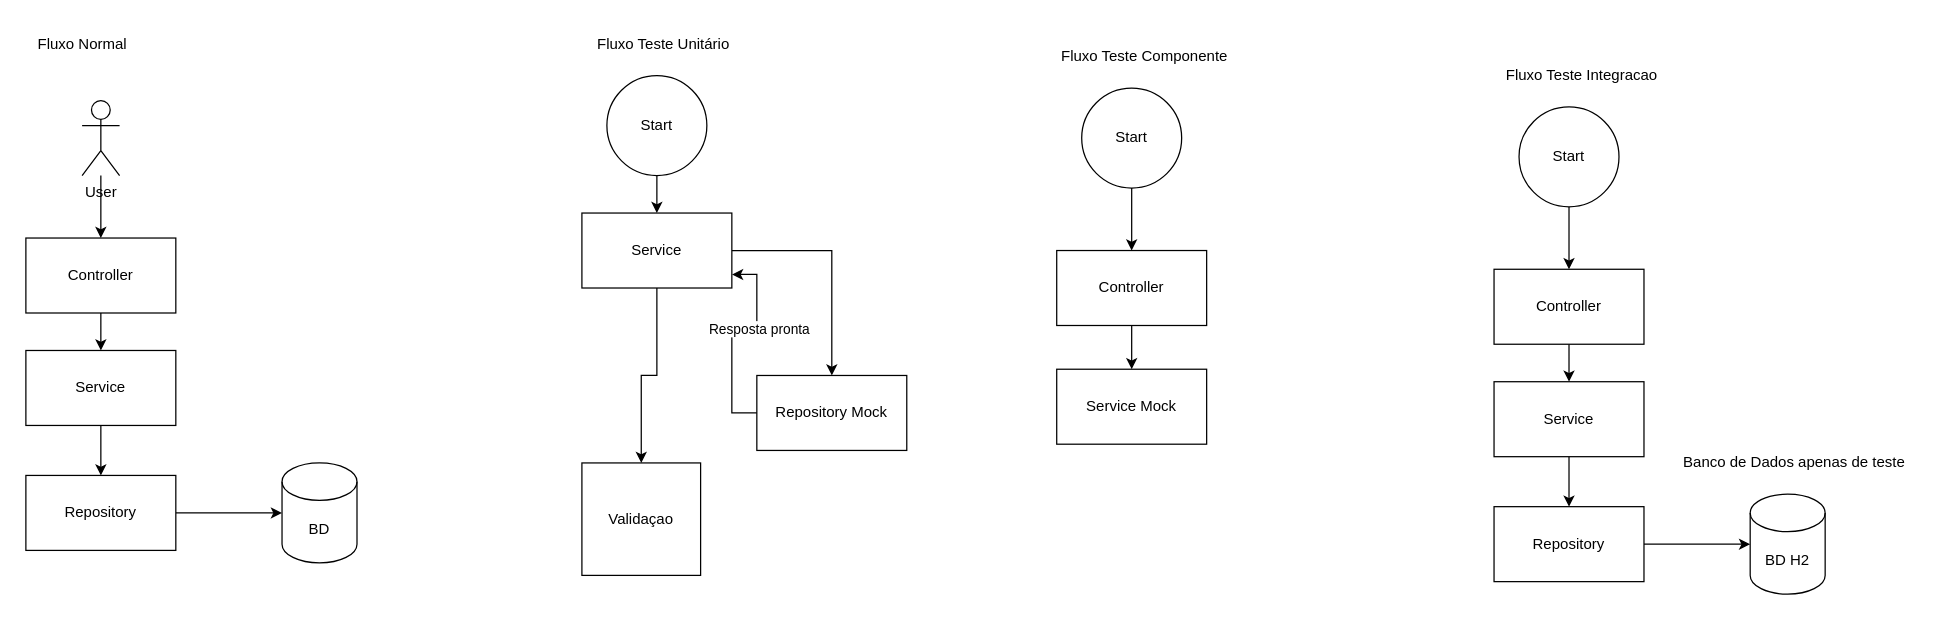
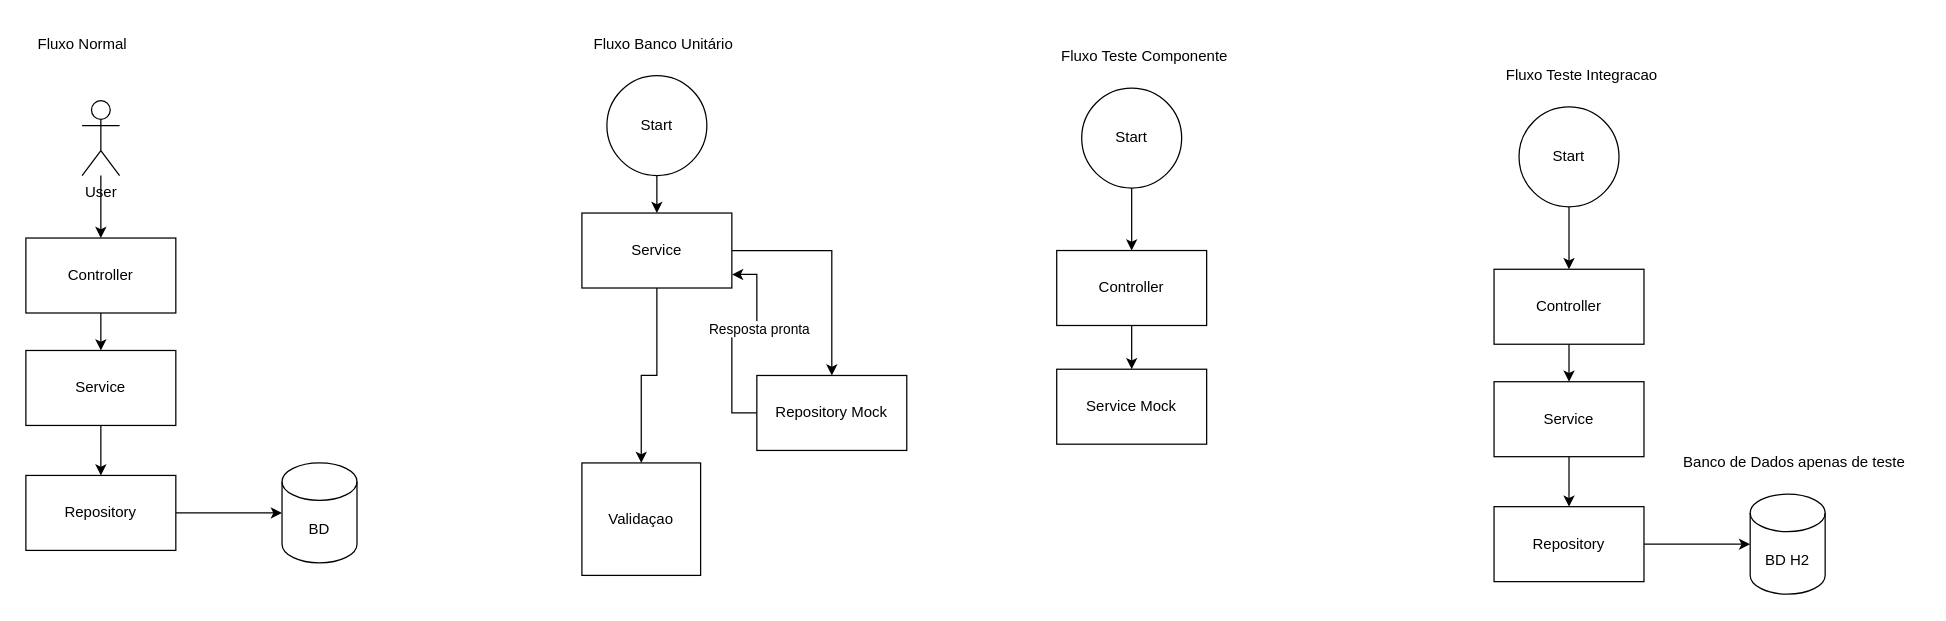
(664, 44) -> (664, 44)
